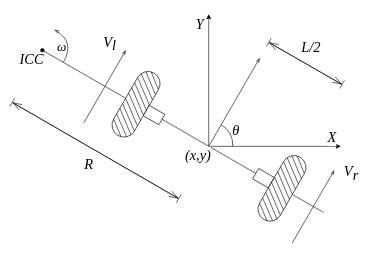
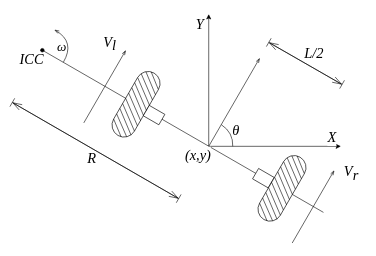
(311, 47) -> (314, 53)
(89, 164) -> (92, 158)
